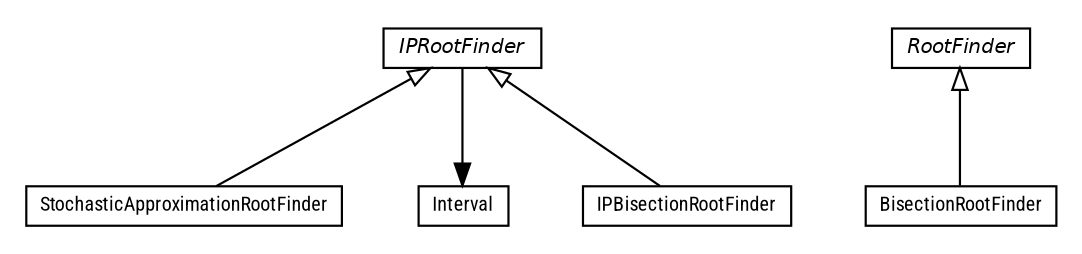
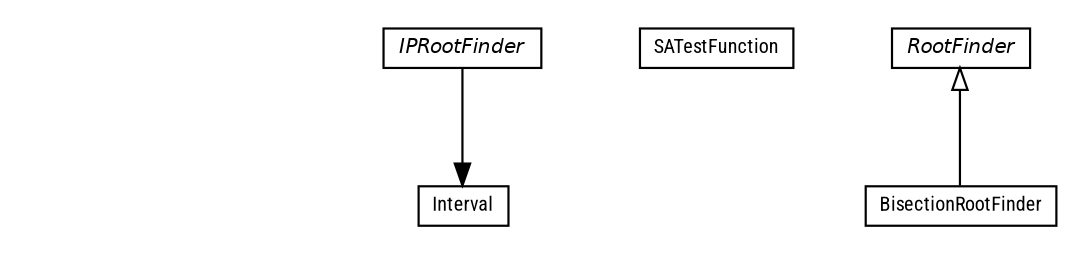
none -> (717, 48)
(184, 206) -> none
(686, 206) -> none
